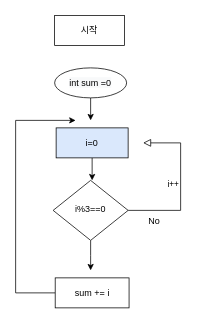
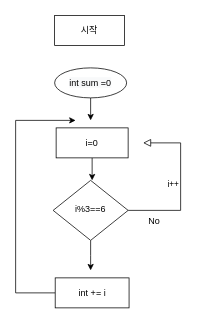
(92, 143) -> (92, 143)
(90, 209) -> (90, 209)
(92, 293) -> (92, 293)
